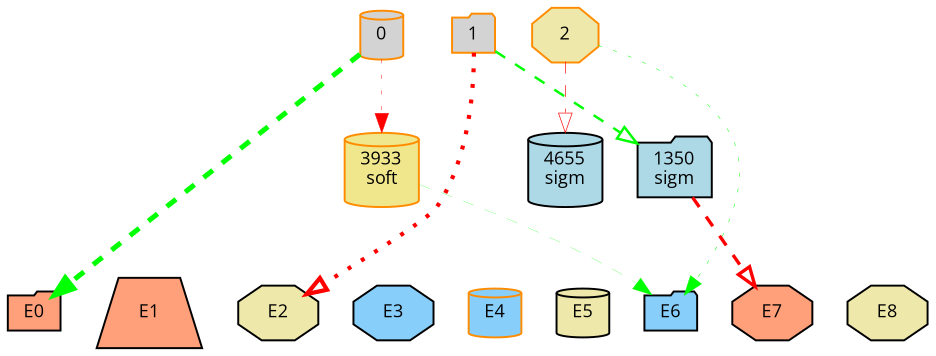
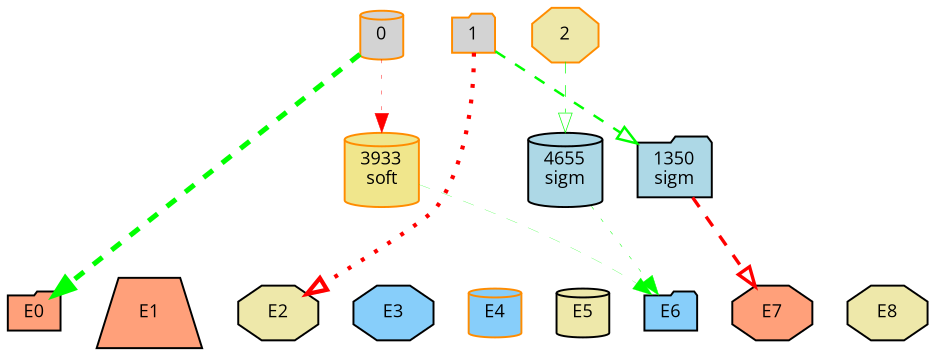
(565, 82) -> (565, 82)
(729, 132) -> (619, 243)
